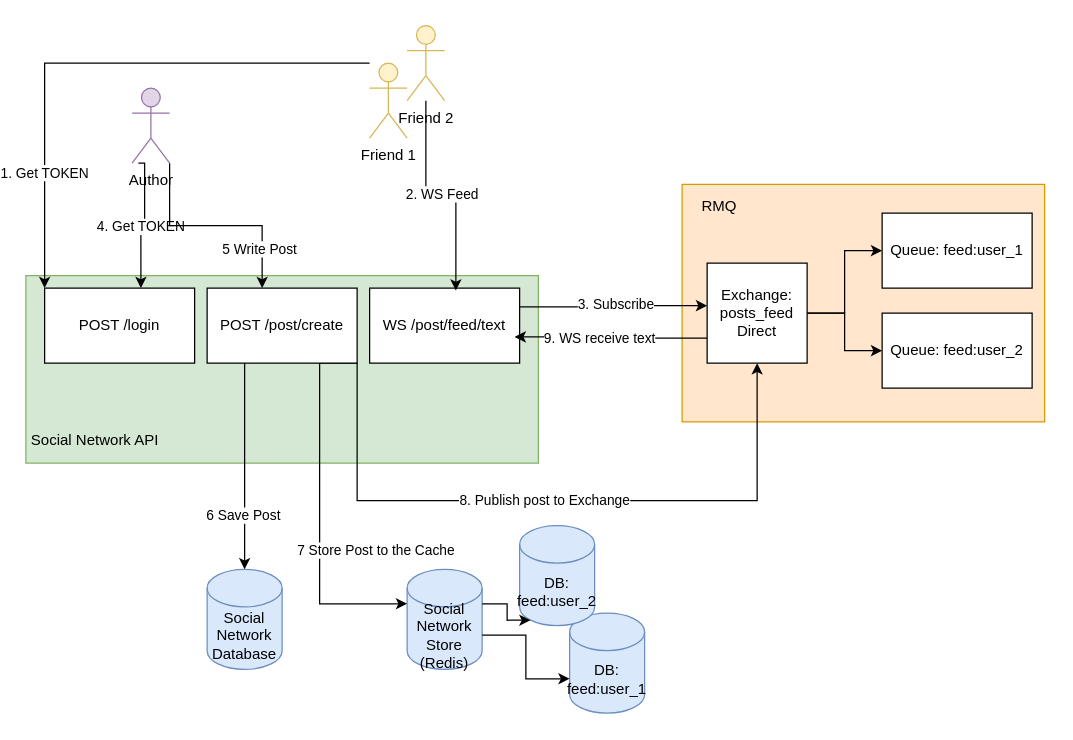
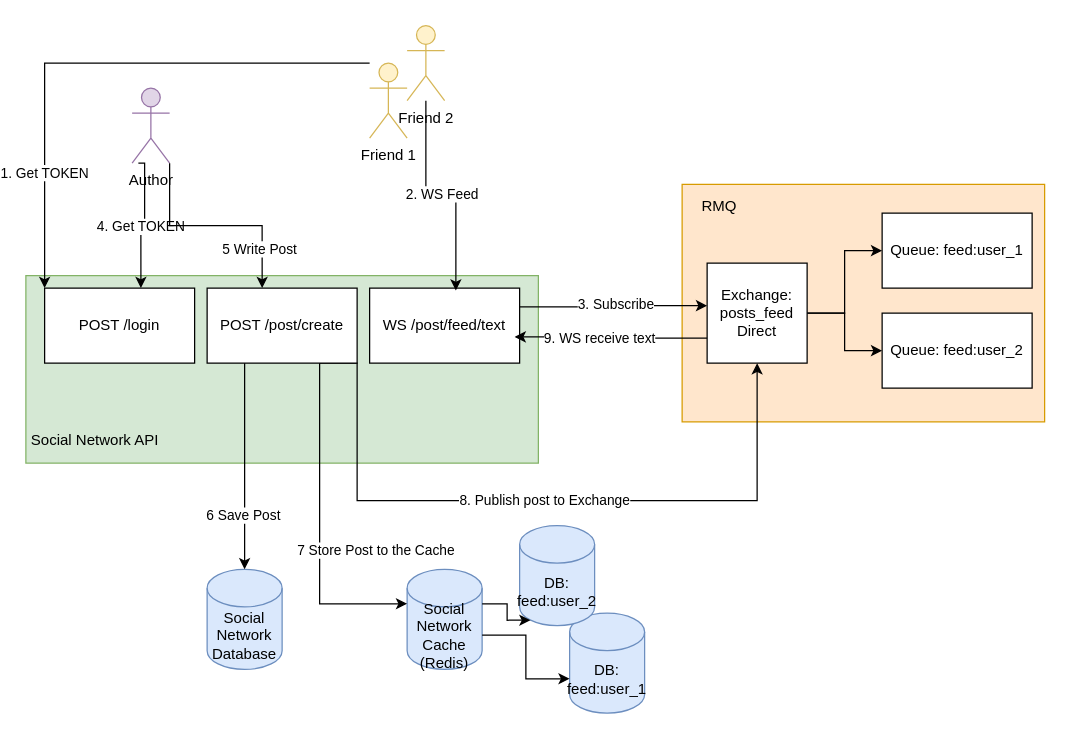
(444, 636) -> (444, 636)
